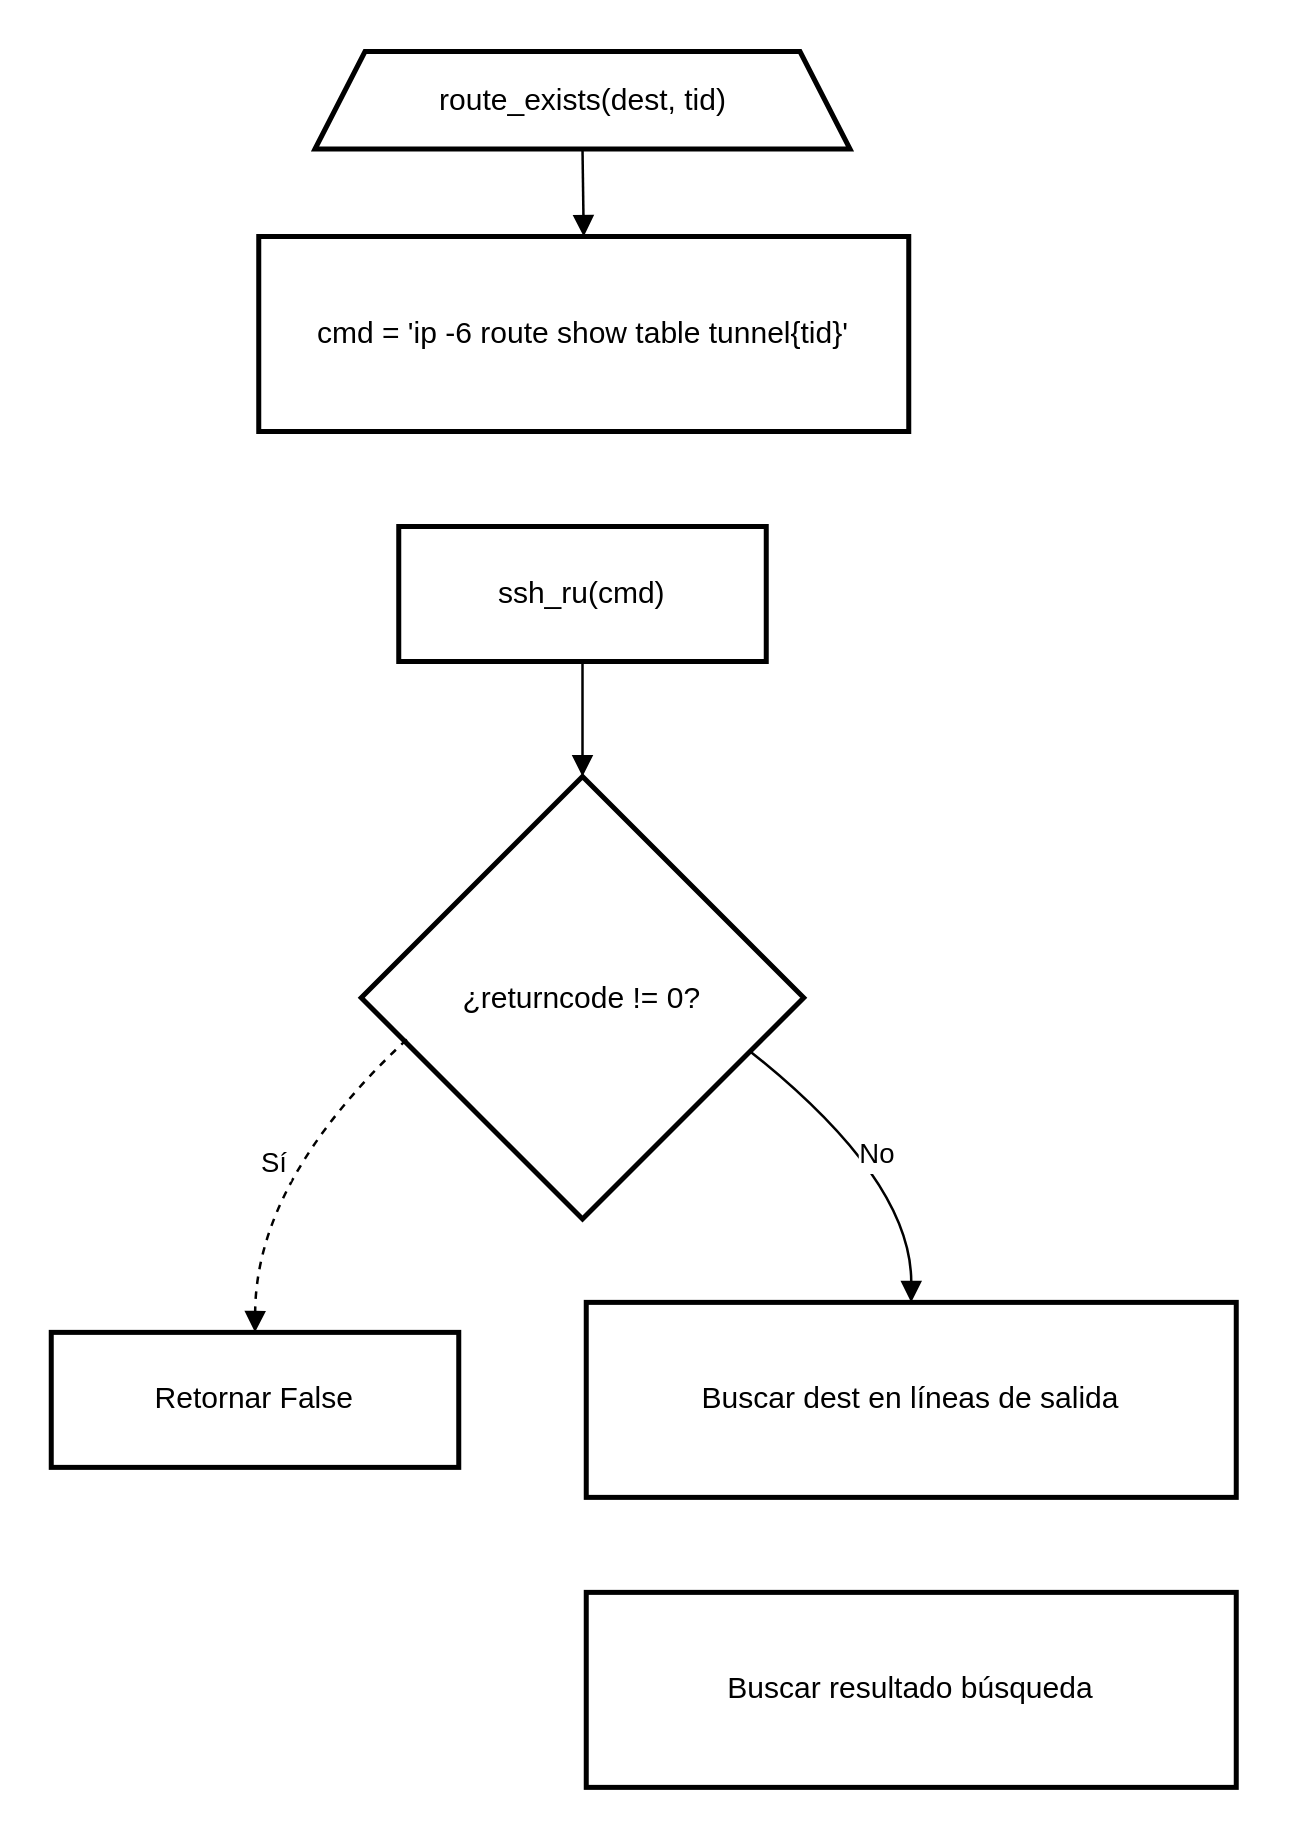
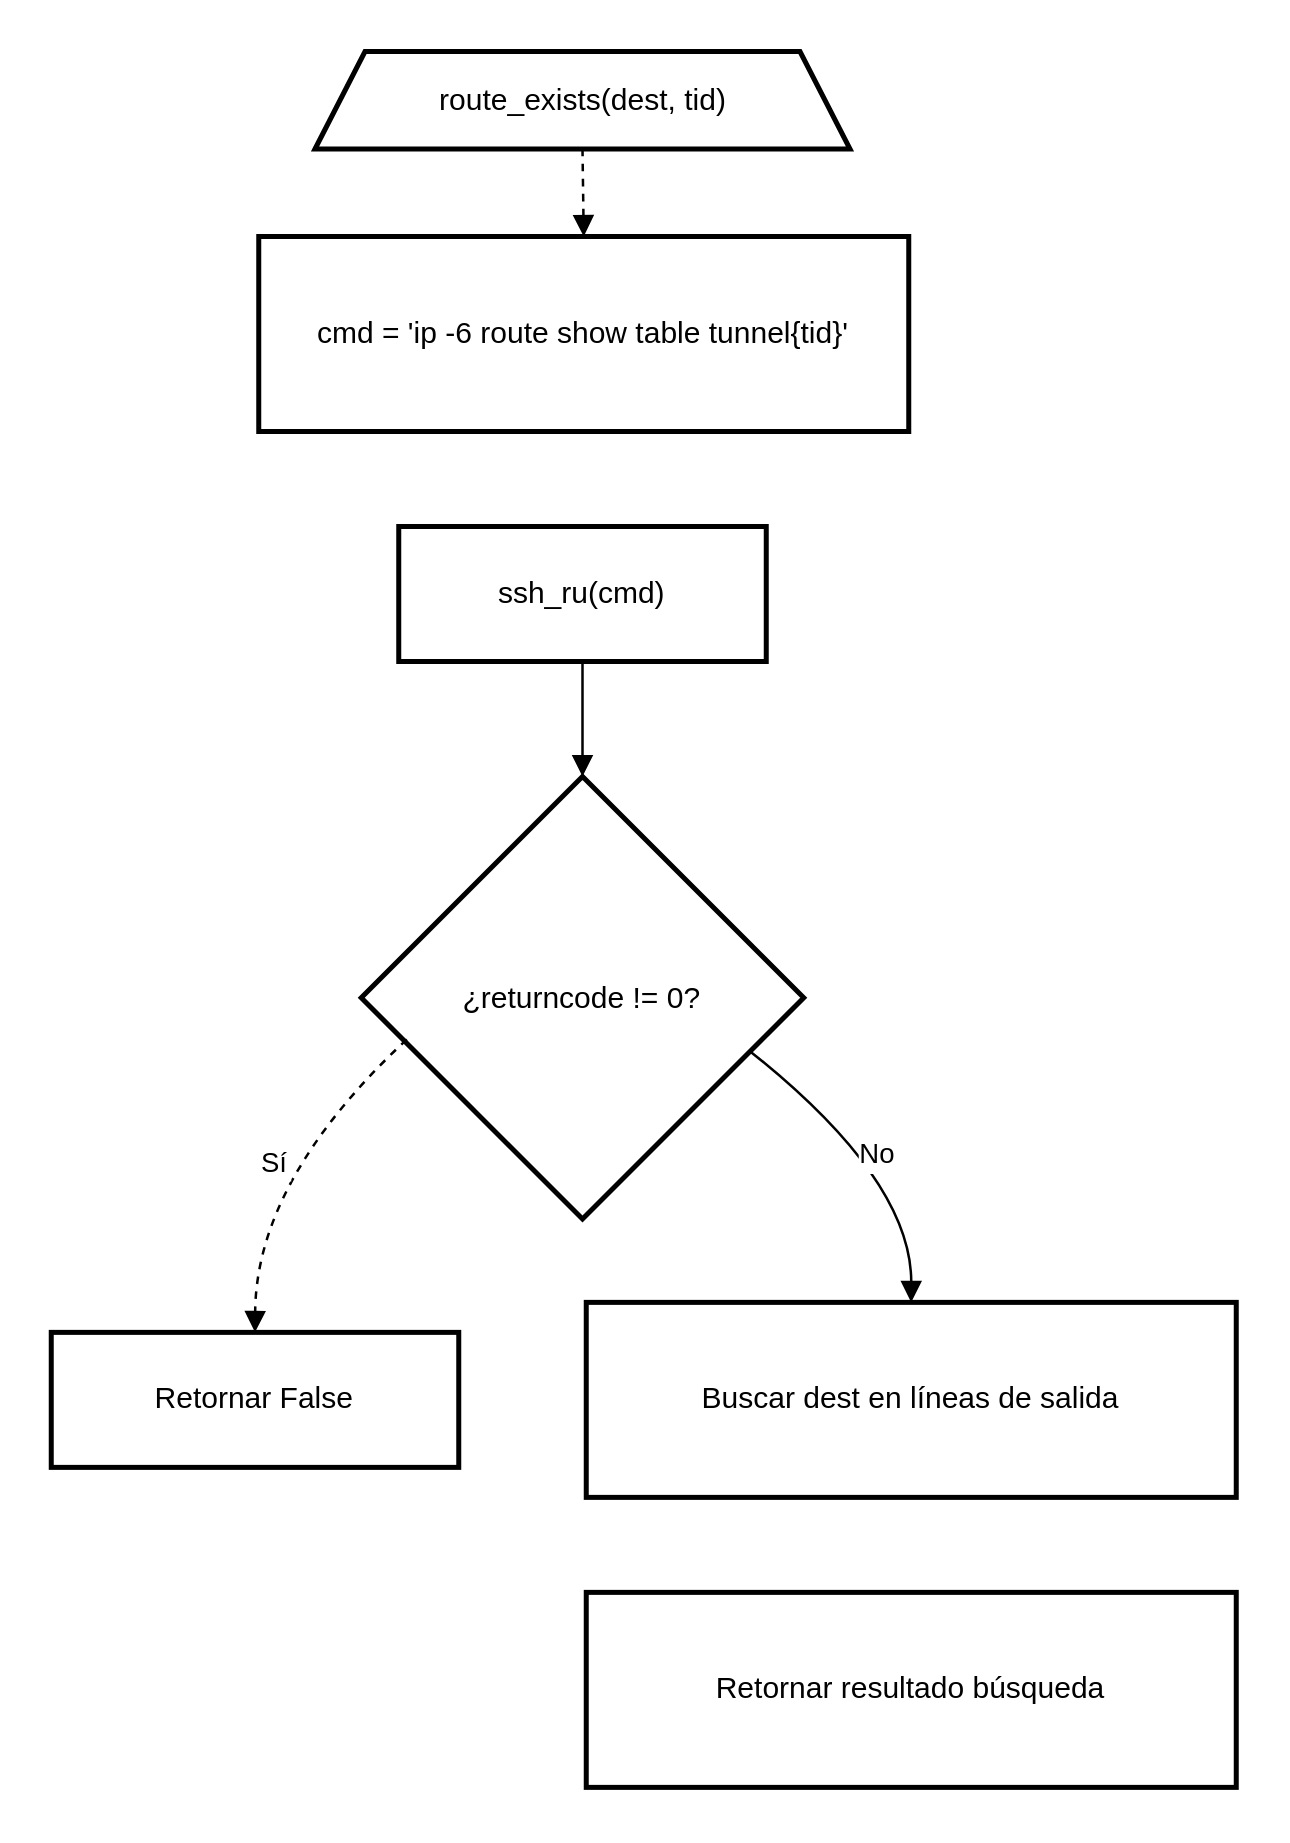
(583, 179) -> (583, 179)
(911, 1689) -> (911, 1689)
